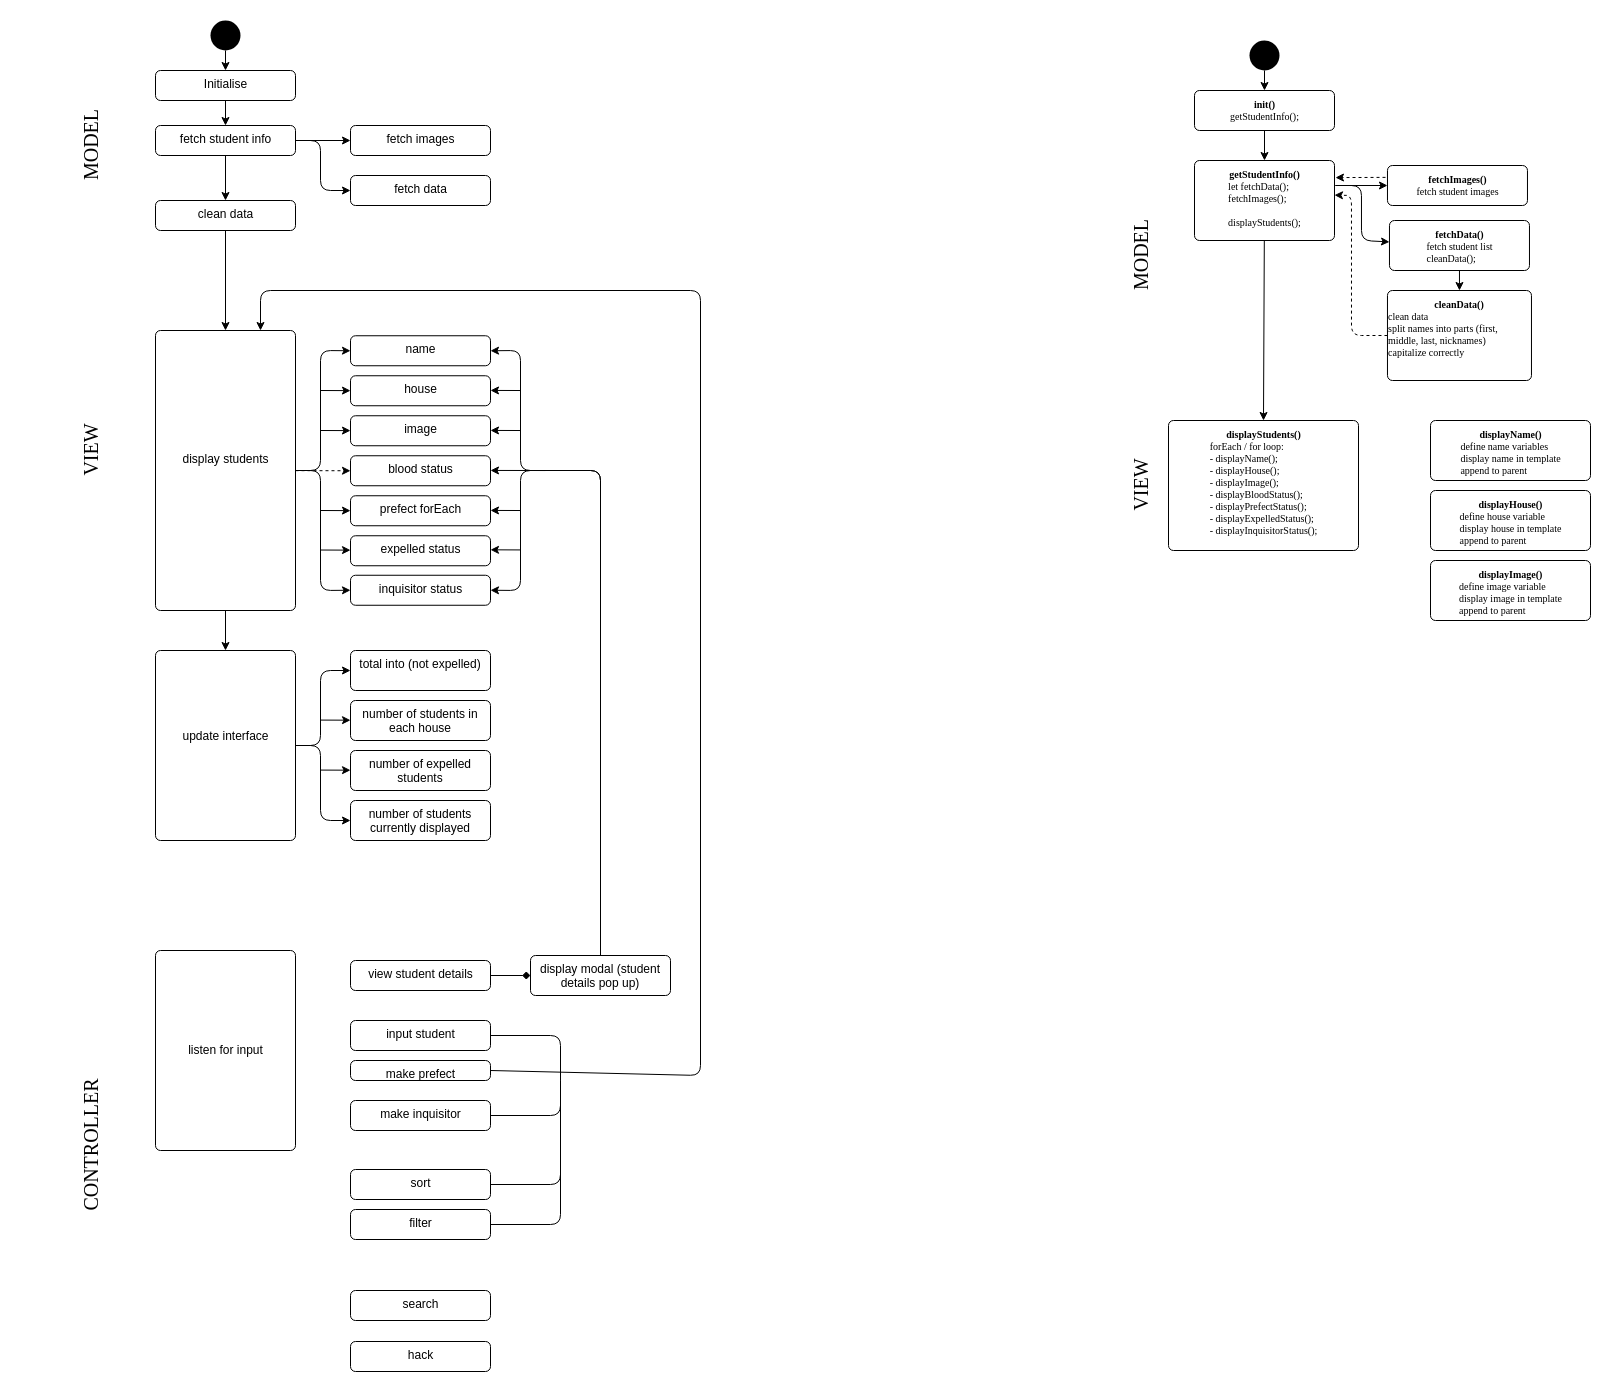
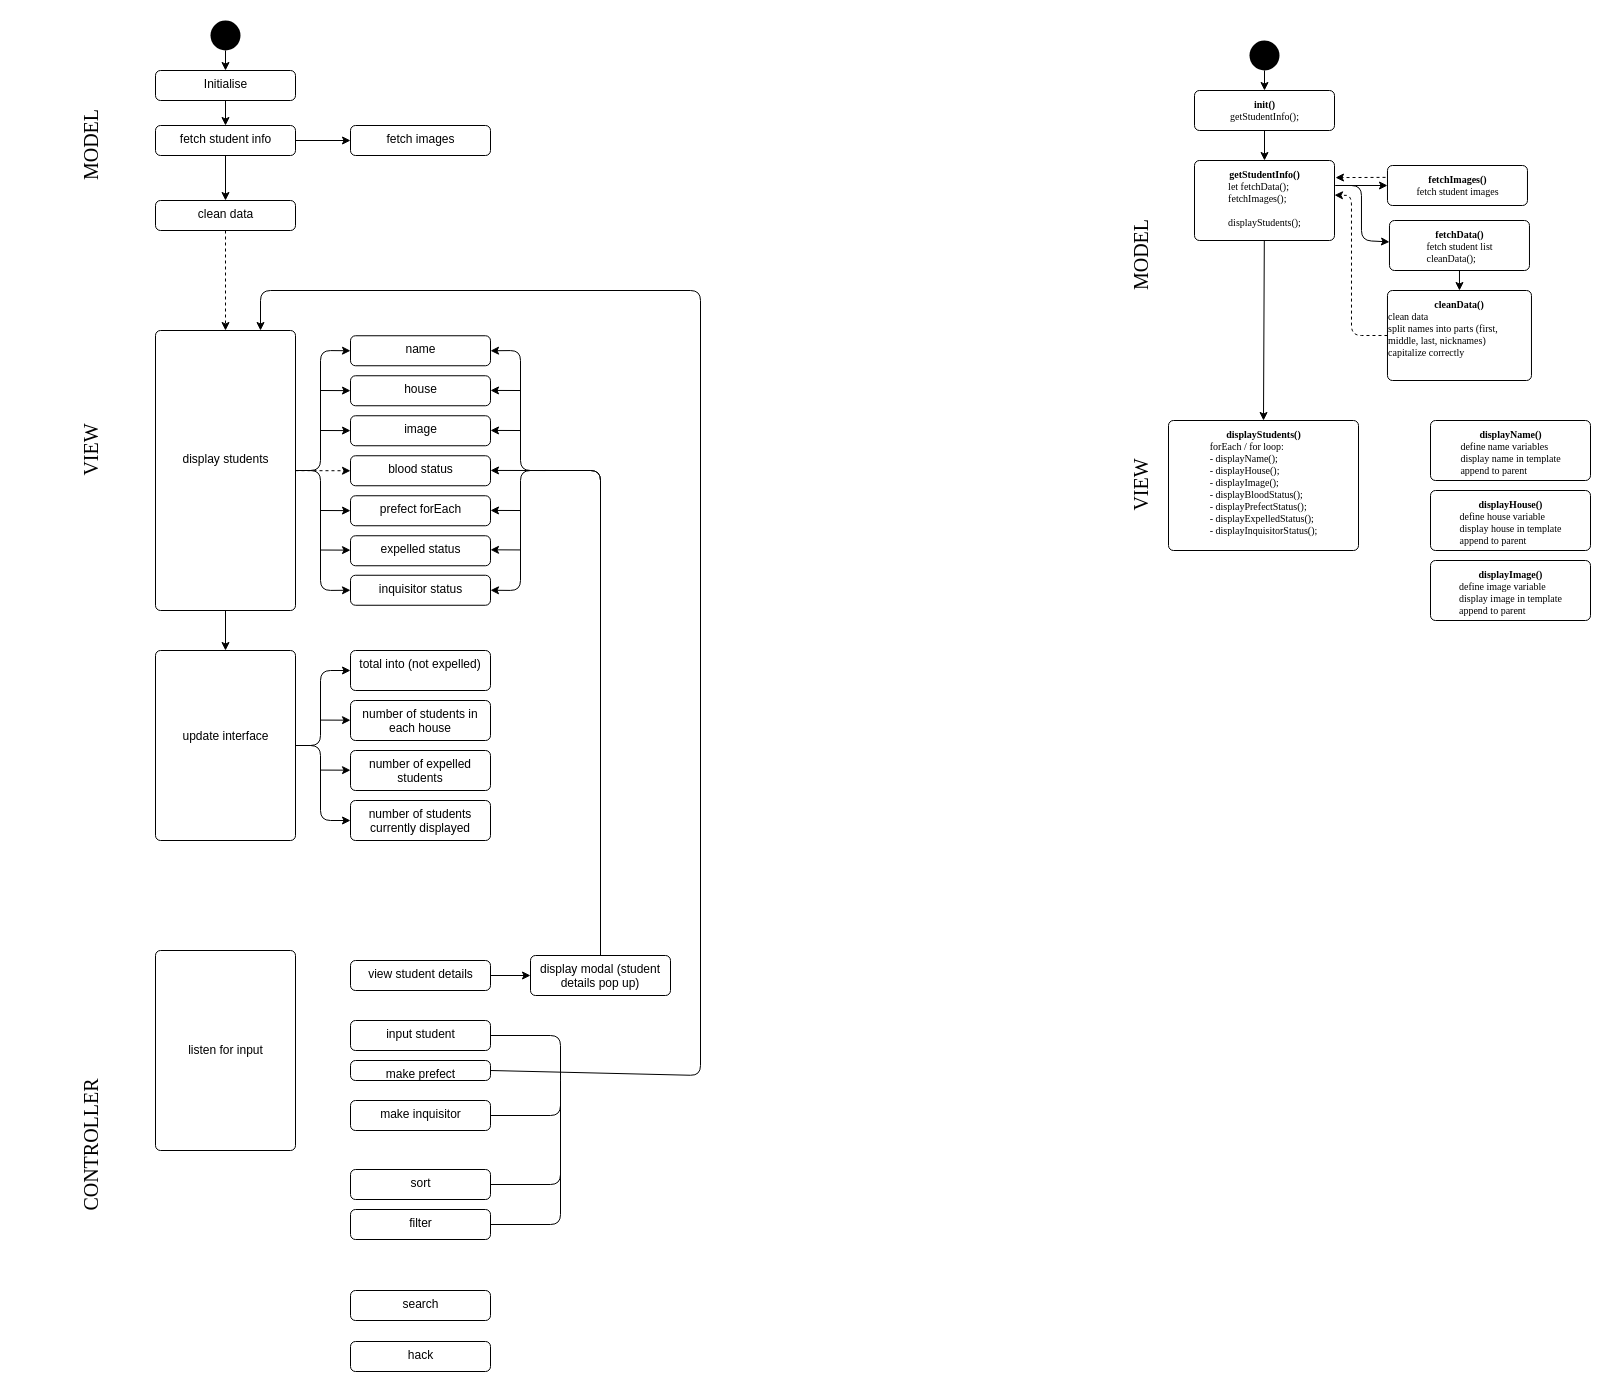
(321, 174) -> none
(421, 191) -> none
(226, 277) -> (226, 277)
(521, 976) -> (522, 976)
